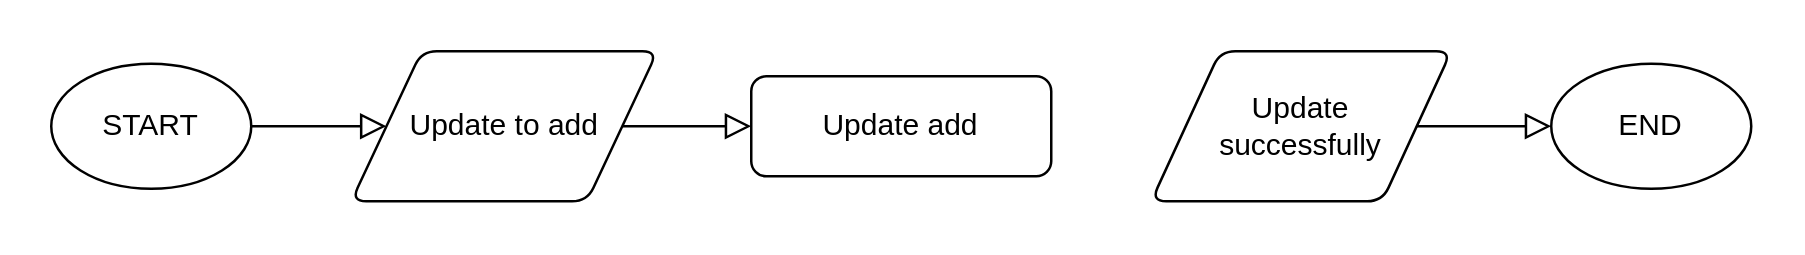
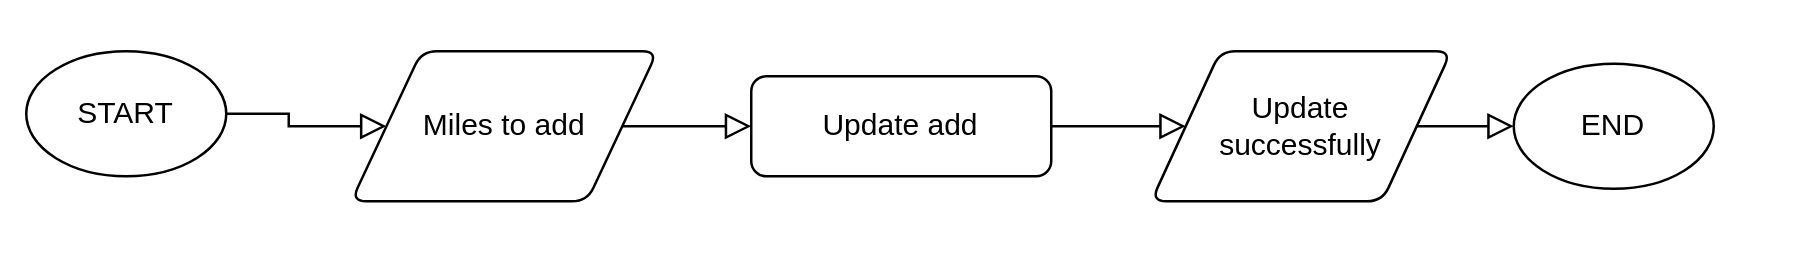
(151, 126) -> (126, 114)
(505, 126) -> (505, 126)
none -> (1105, 126)
(1651, 126) -> (1614, 126)
